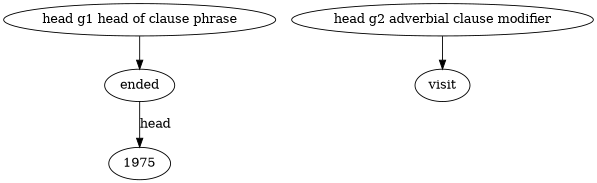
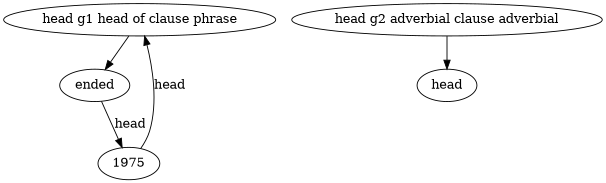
(443, 20) -> (447, 20)
(443, 85) -> (447, 85)
none -> (154, 98)
